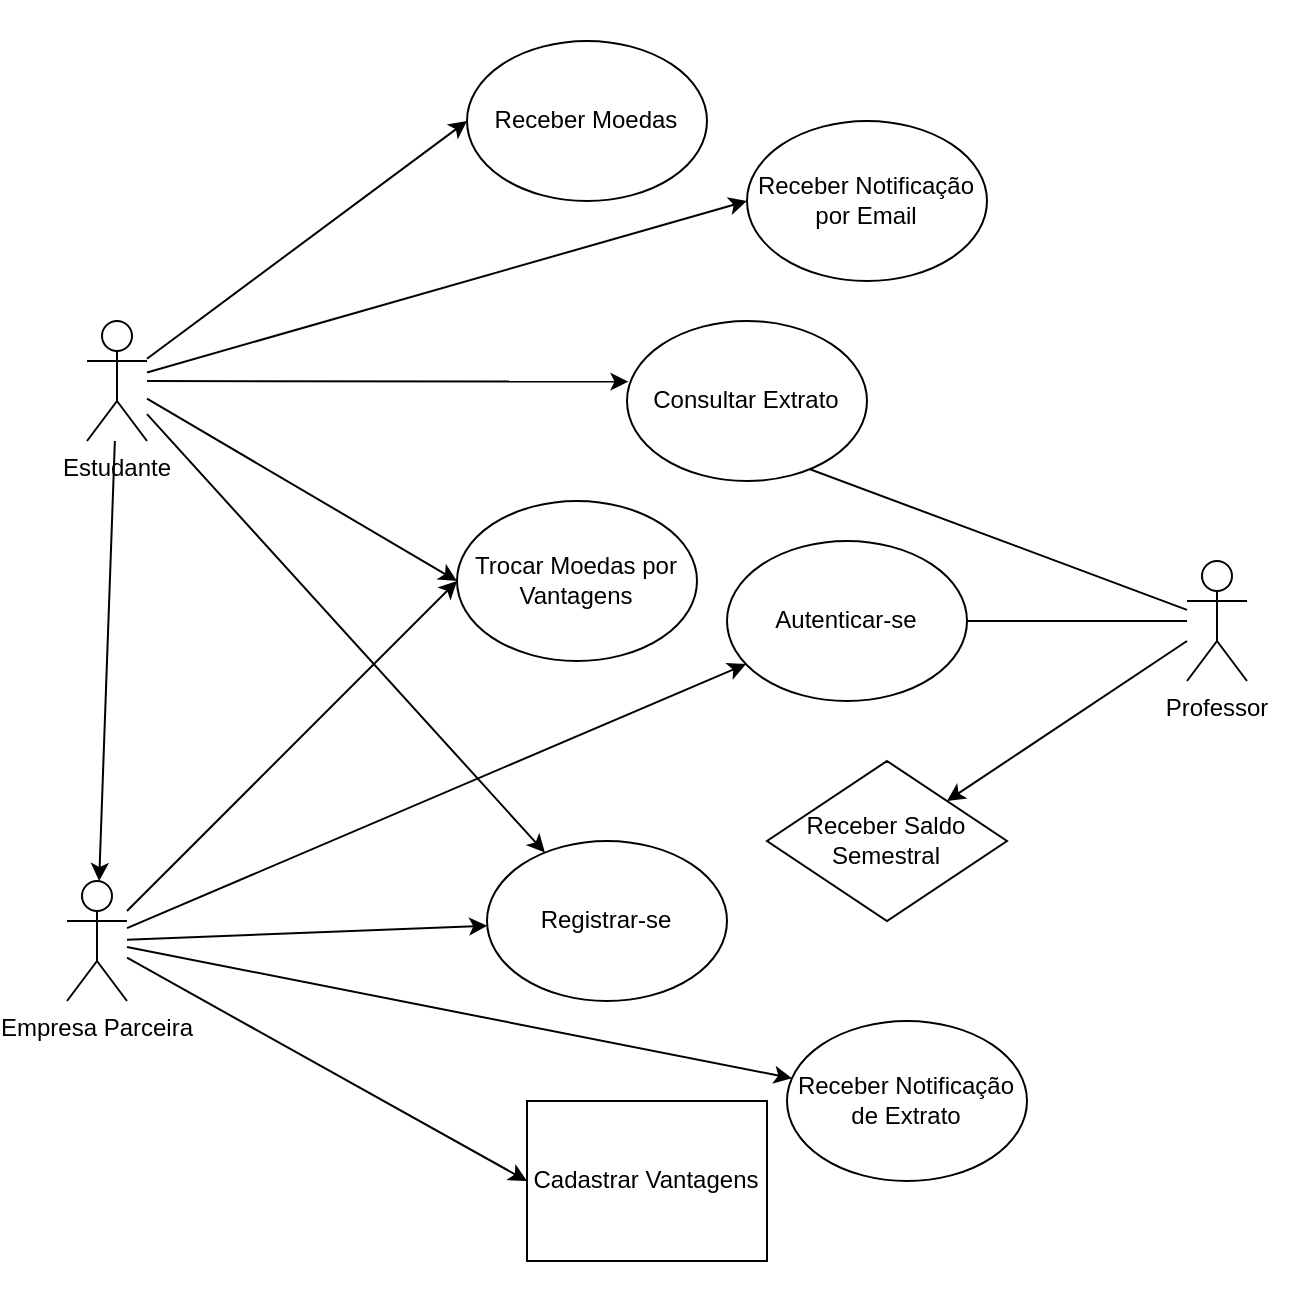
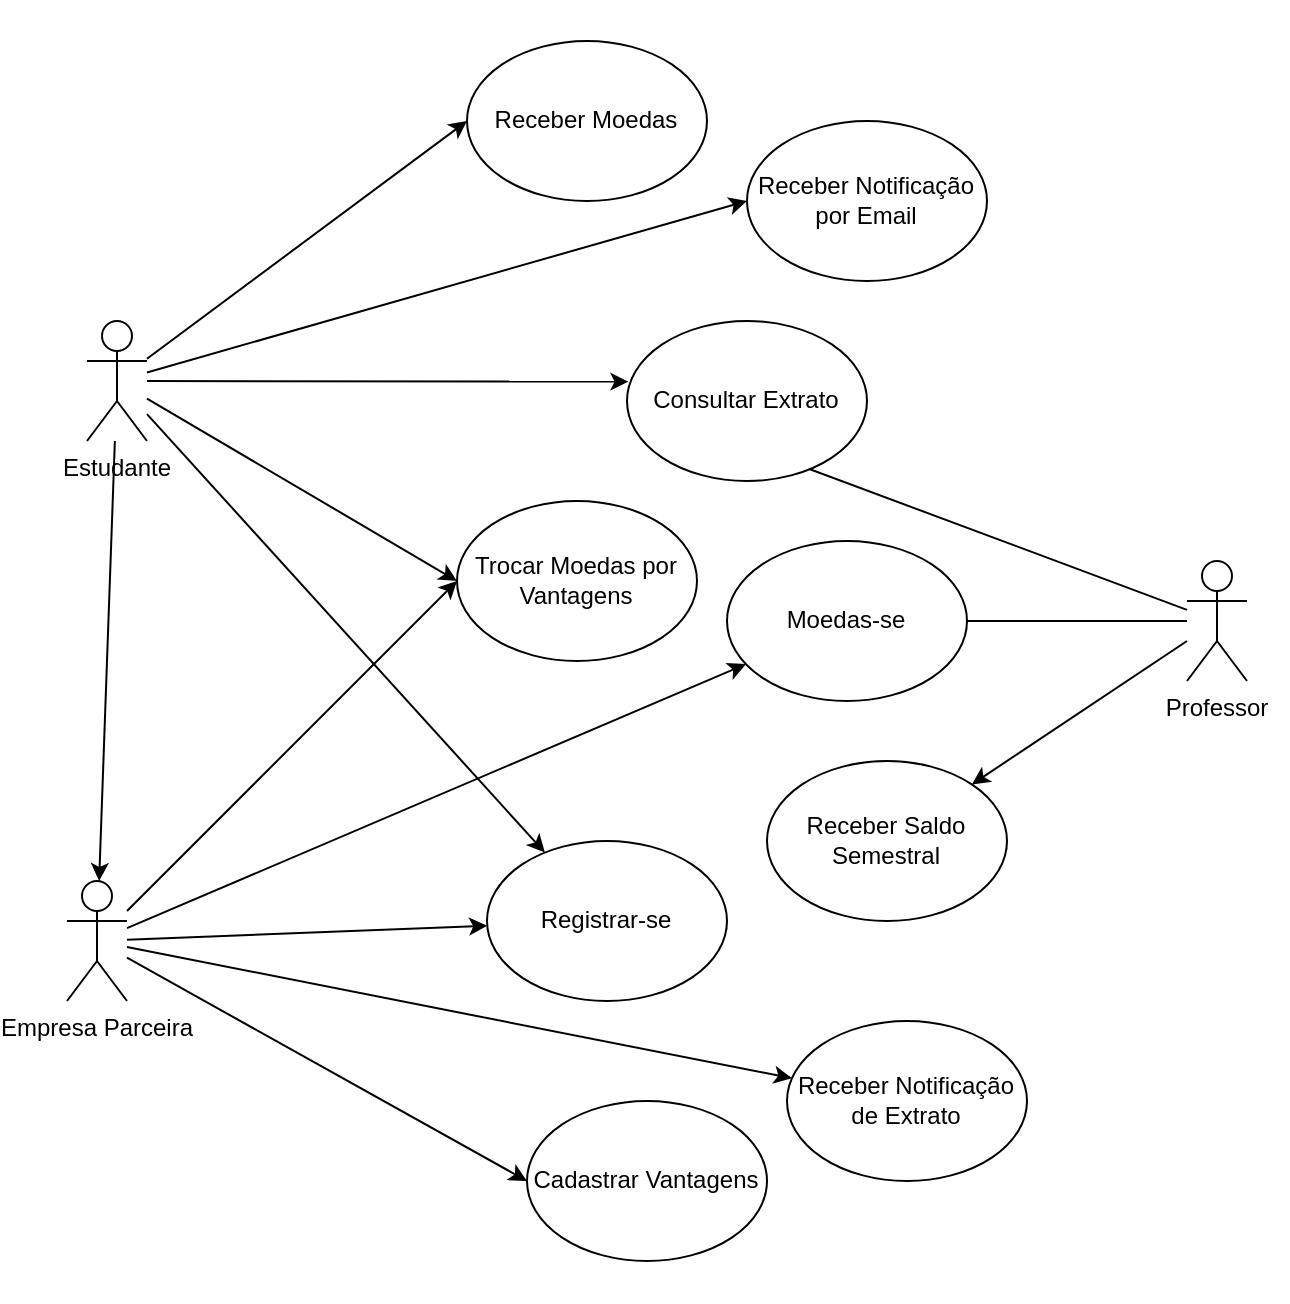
(847, 621) -> (847, 621)
(887, 841) -> (887, 841)
(647, 1181) -> (647, 1181)
